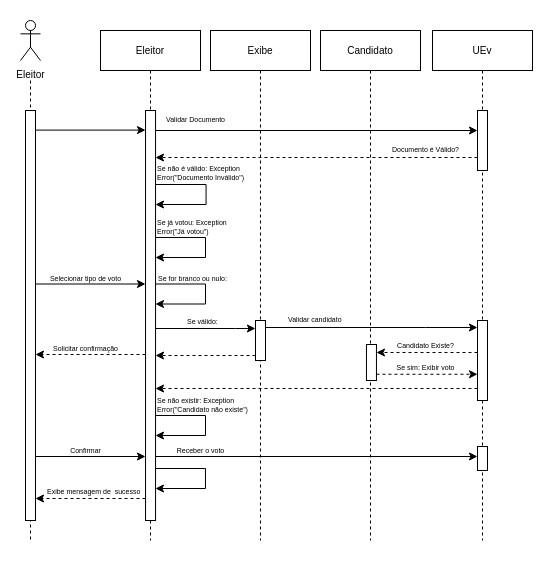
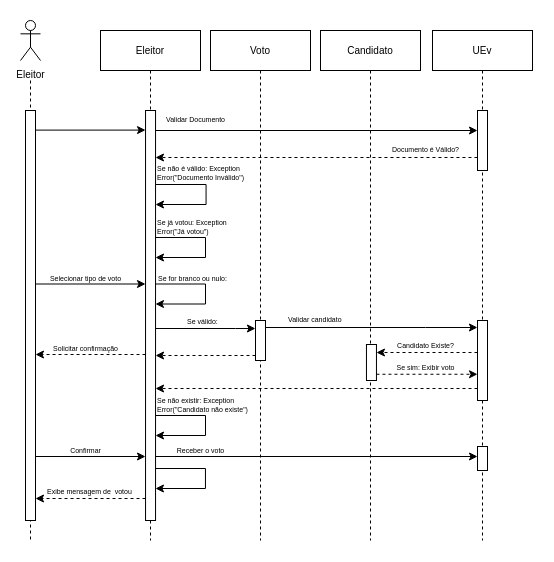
(261, 51) -> (261, 51)
(95, 493) -> (91, 493)
